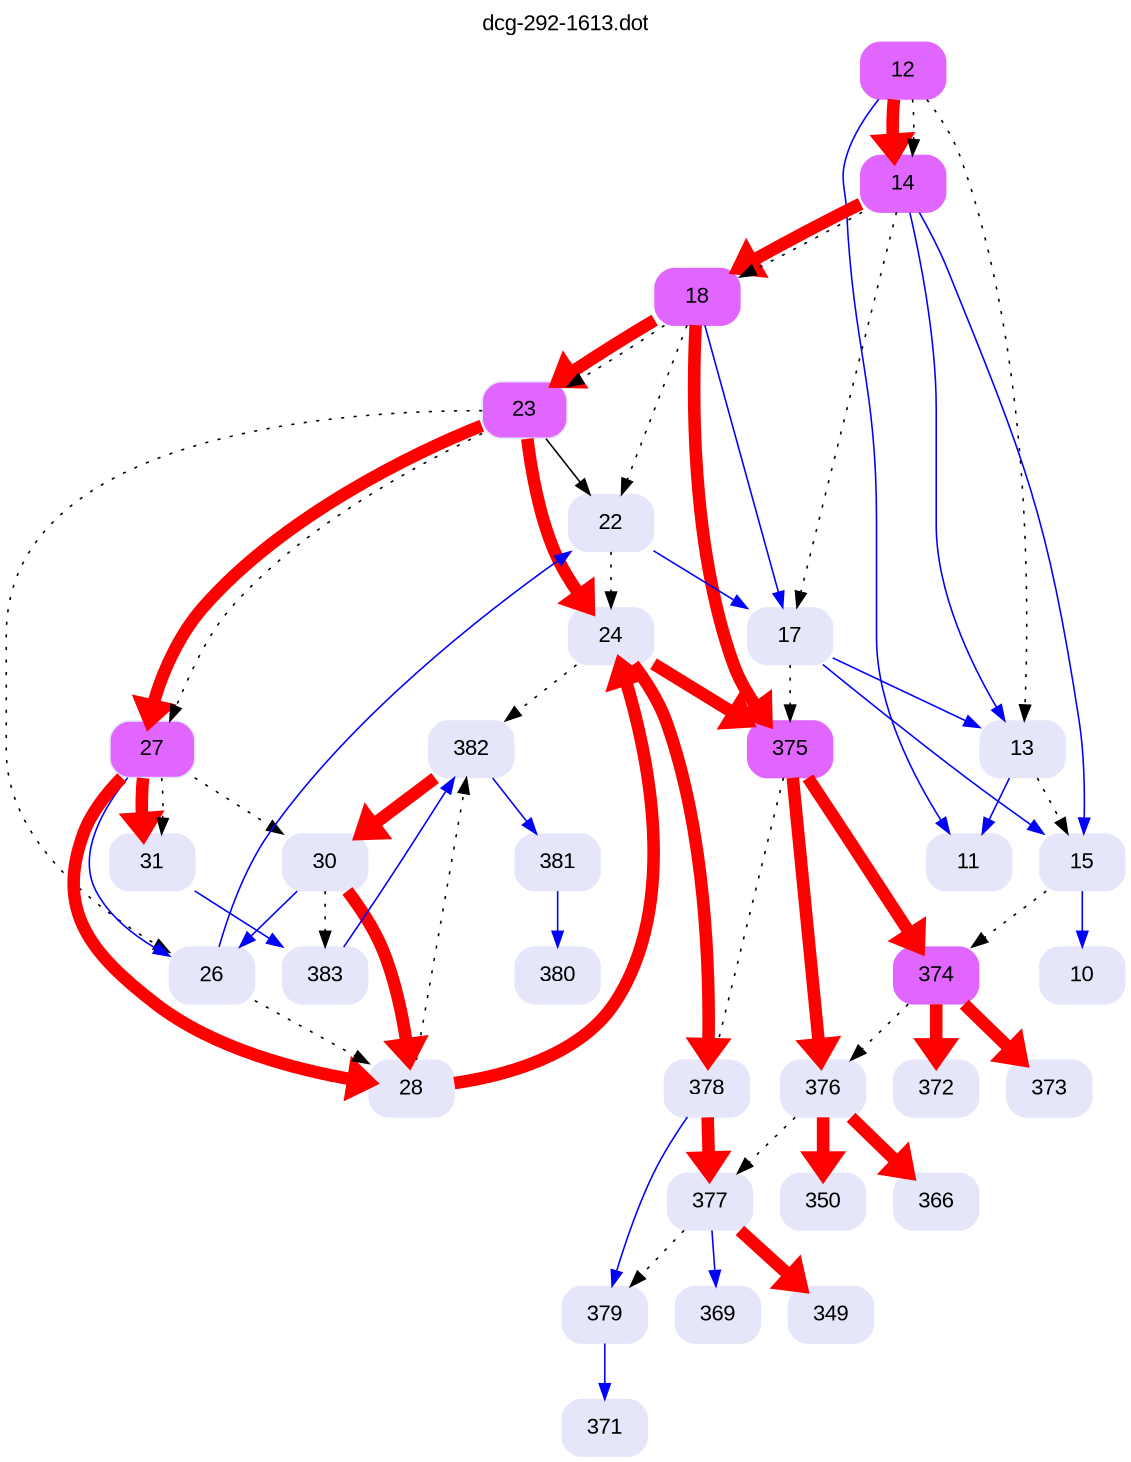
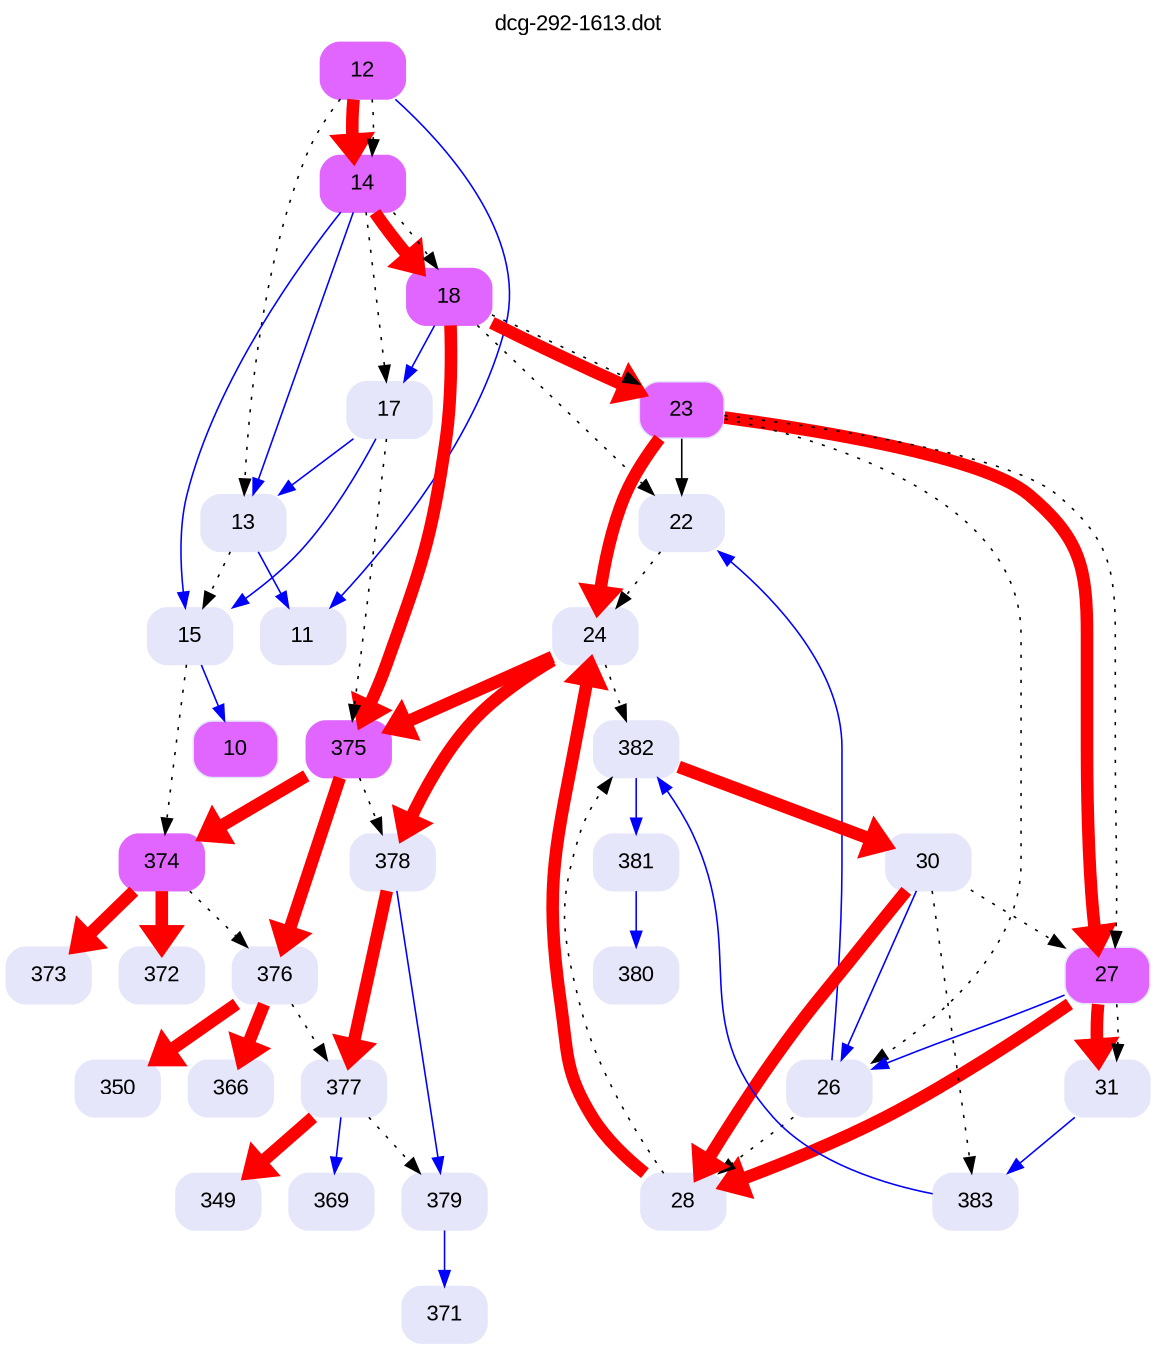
(693, 575) -> none
(232, 801) -> (1001, 908)
(1082, 975) -> (236, 749)
